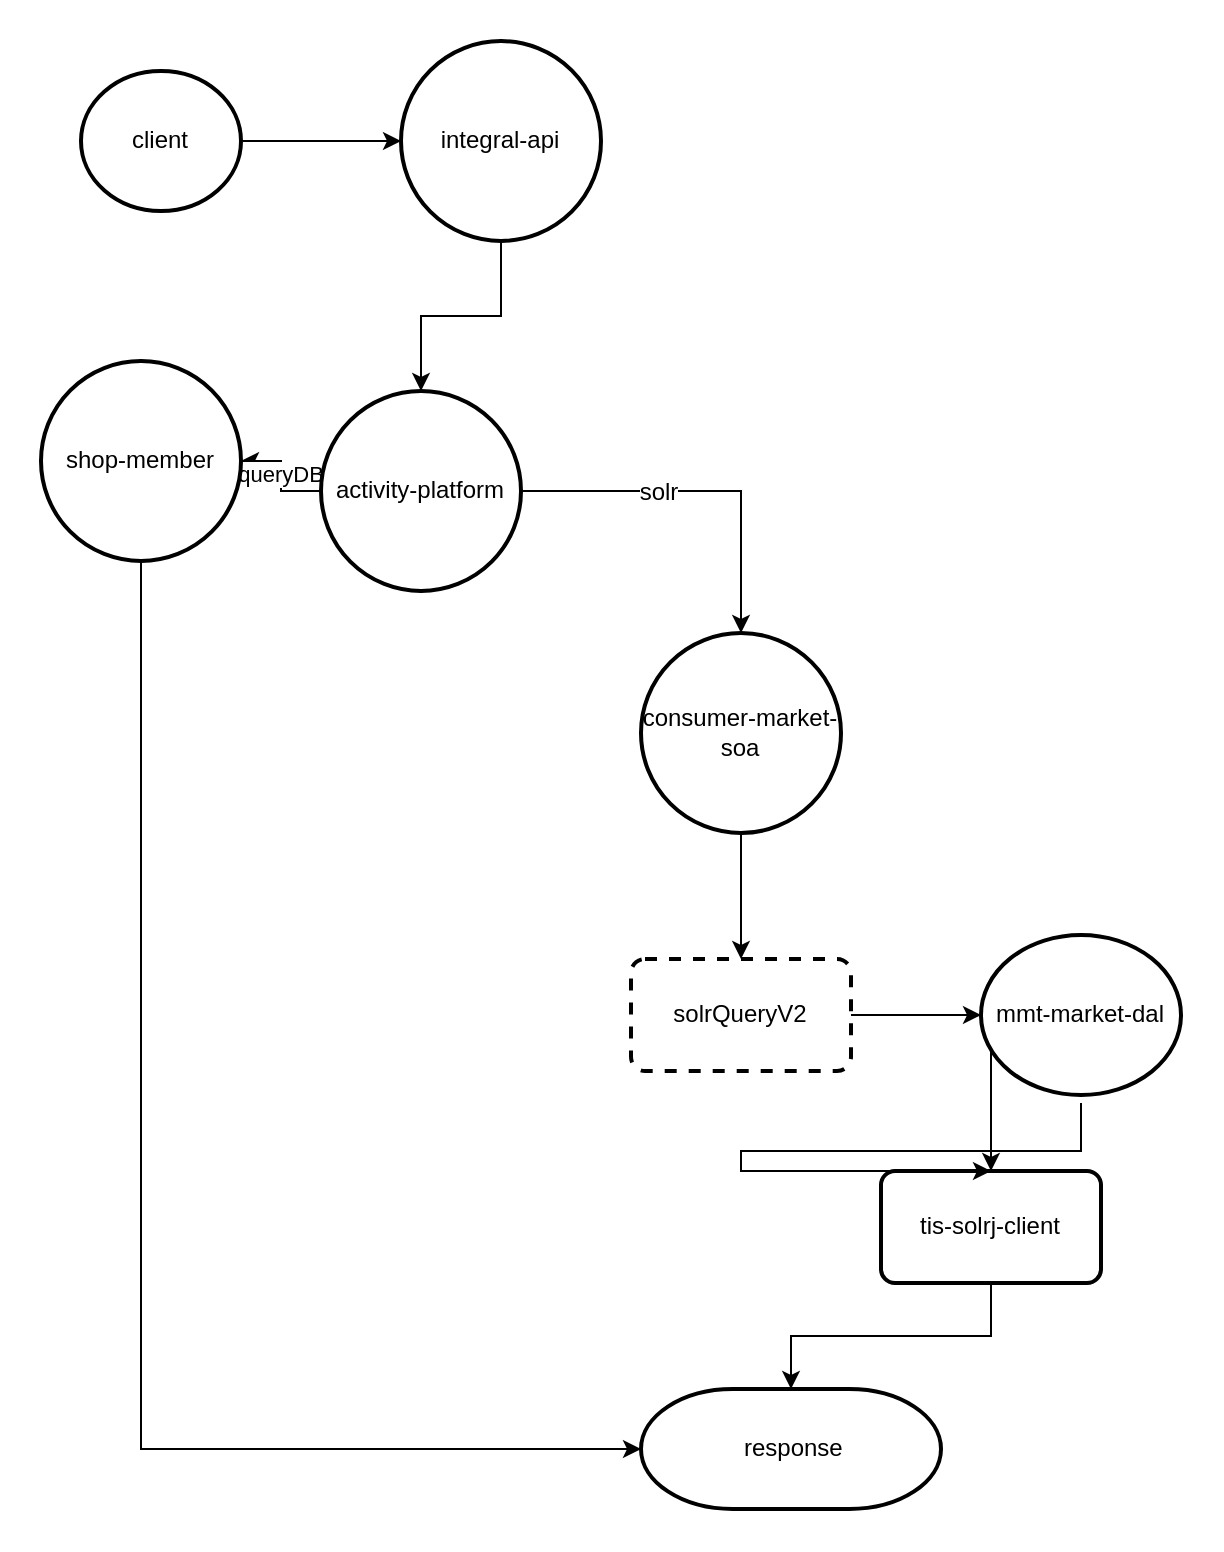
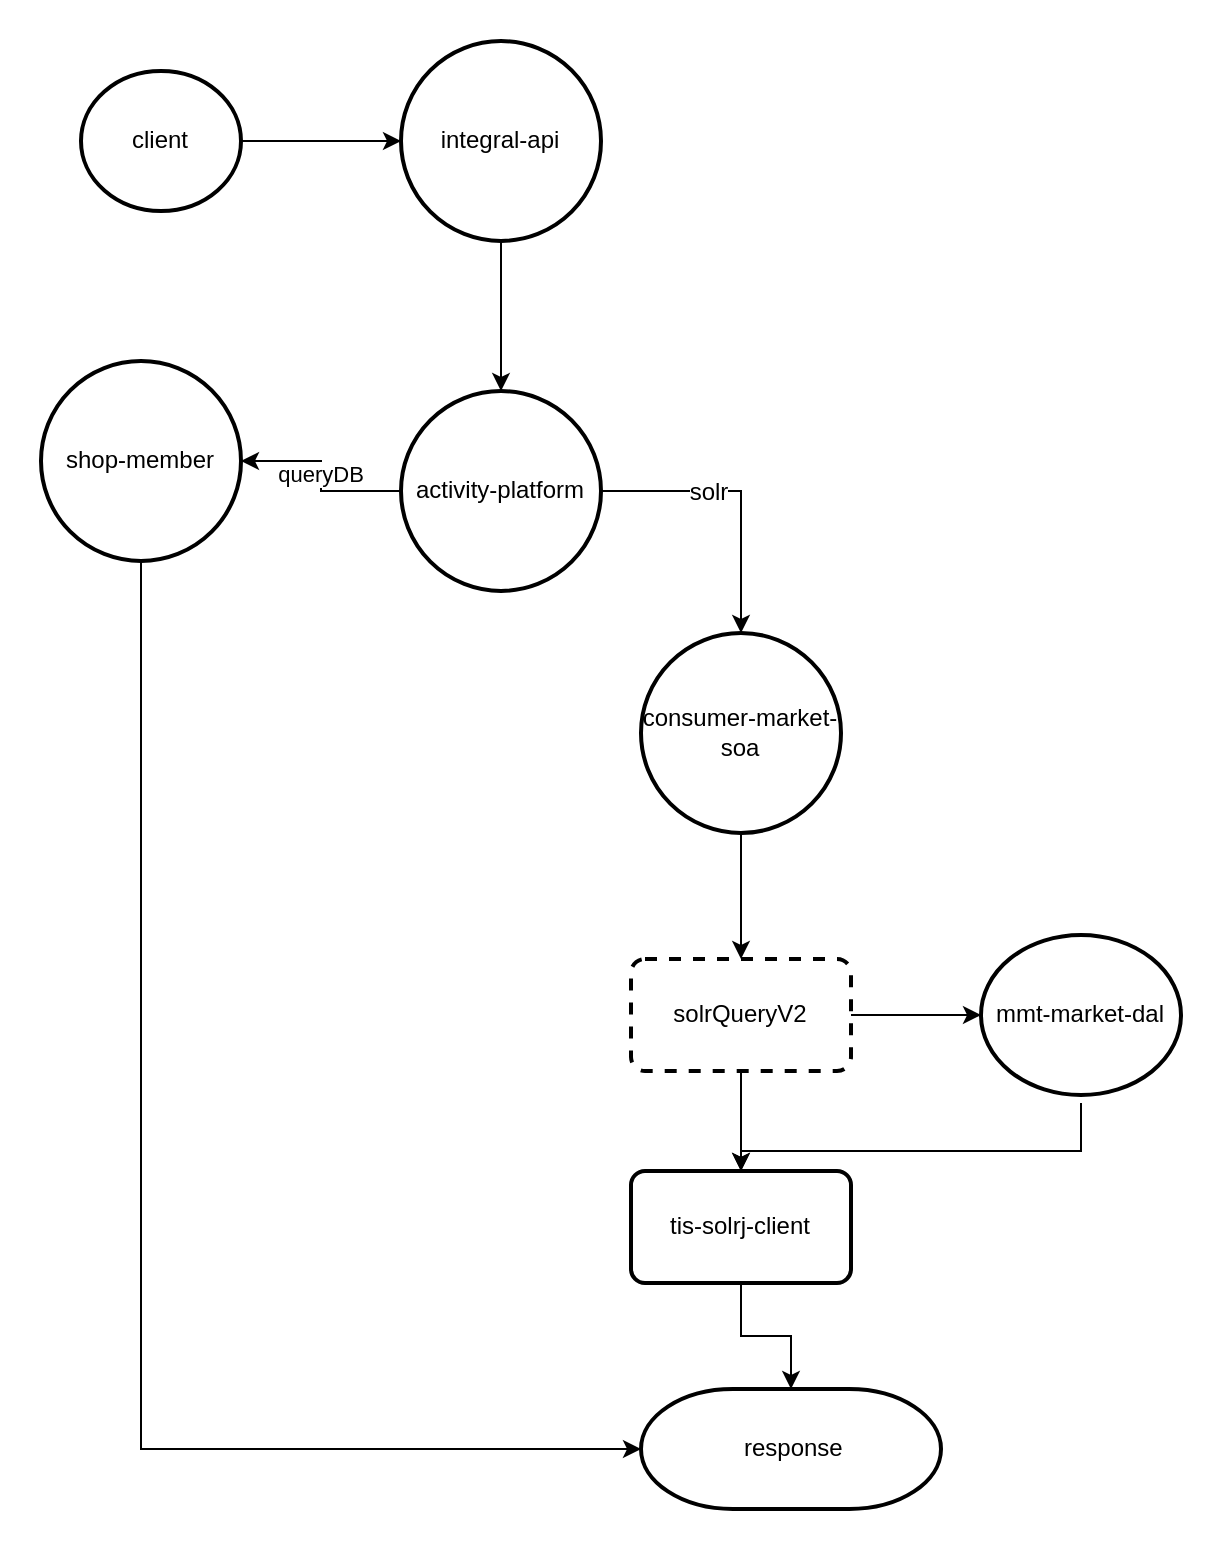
(421, 491) -> (501, 491)
(991, 1227) -> (741, 1227)
